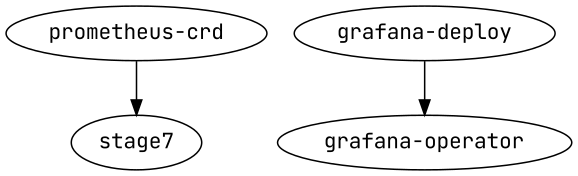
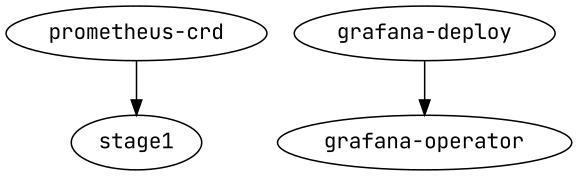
(136, 143) -> (136, 143)
